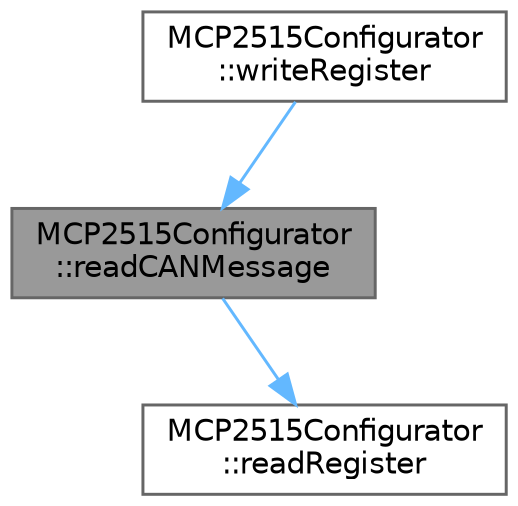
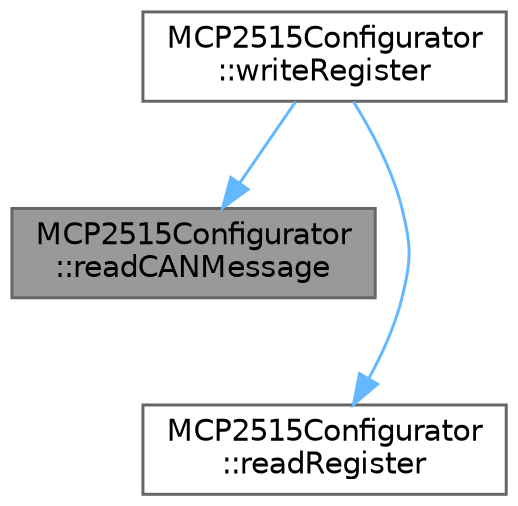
(251, 339) -> (408, 238)
